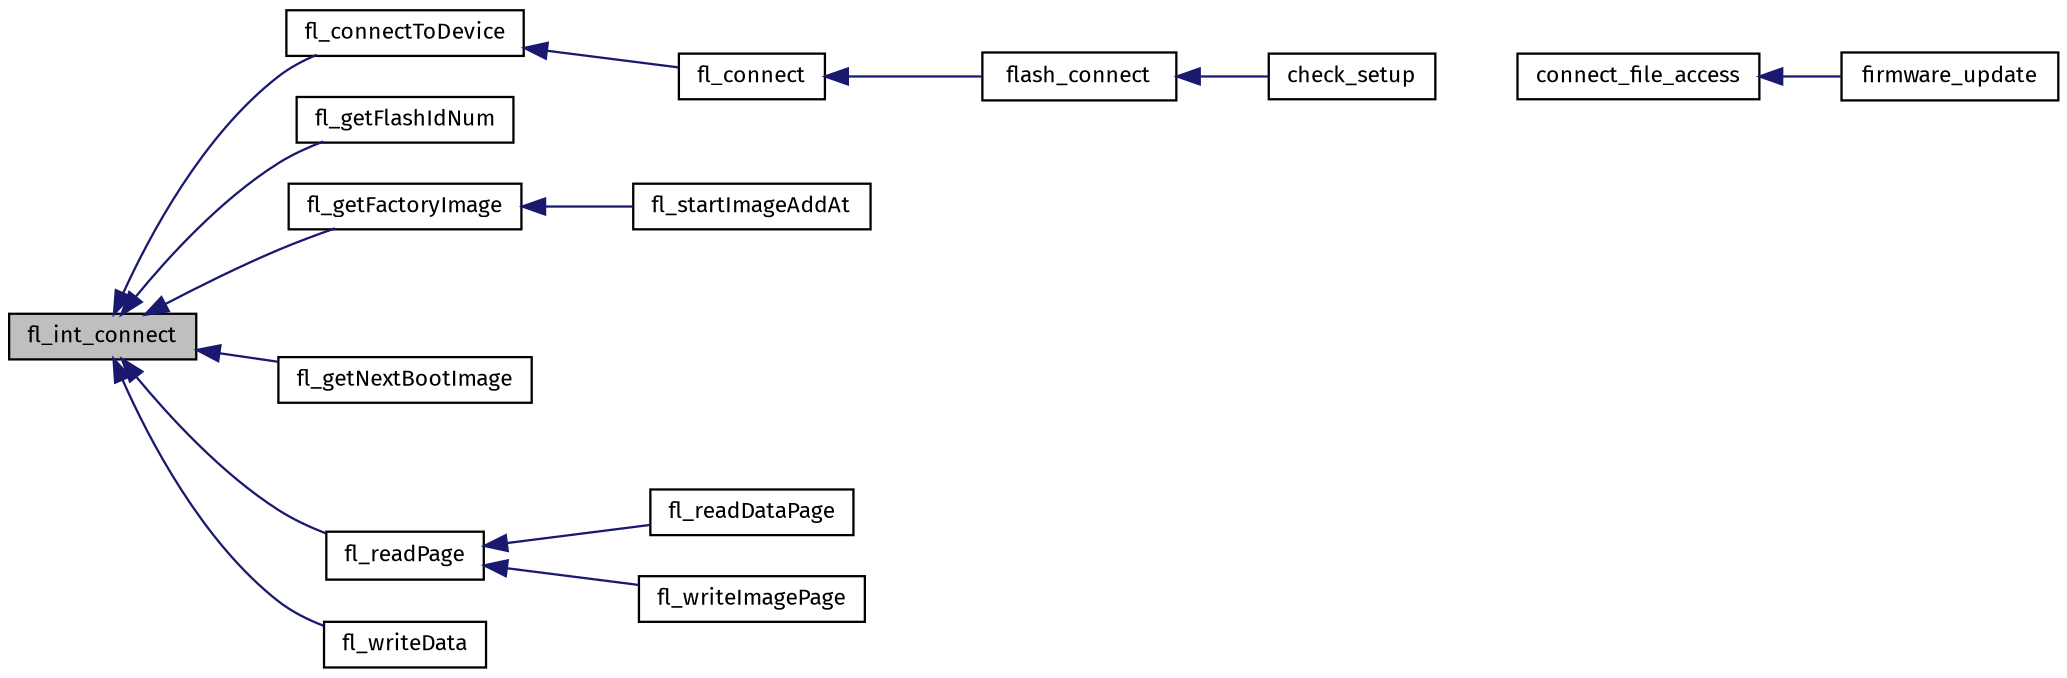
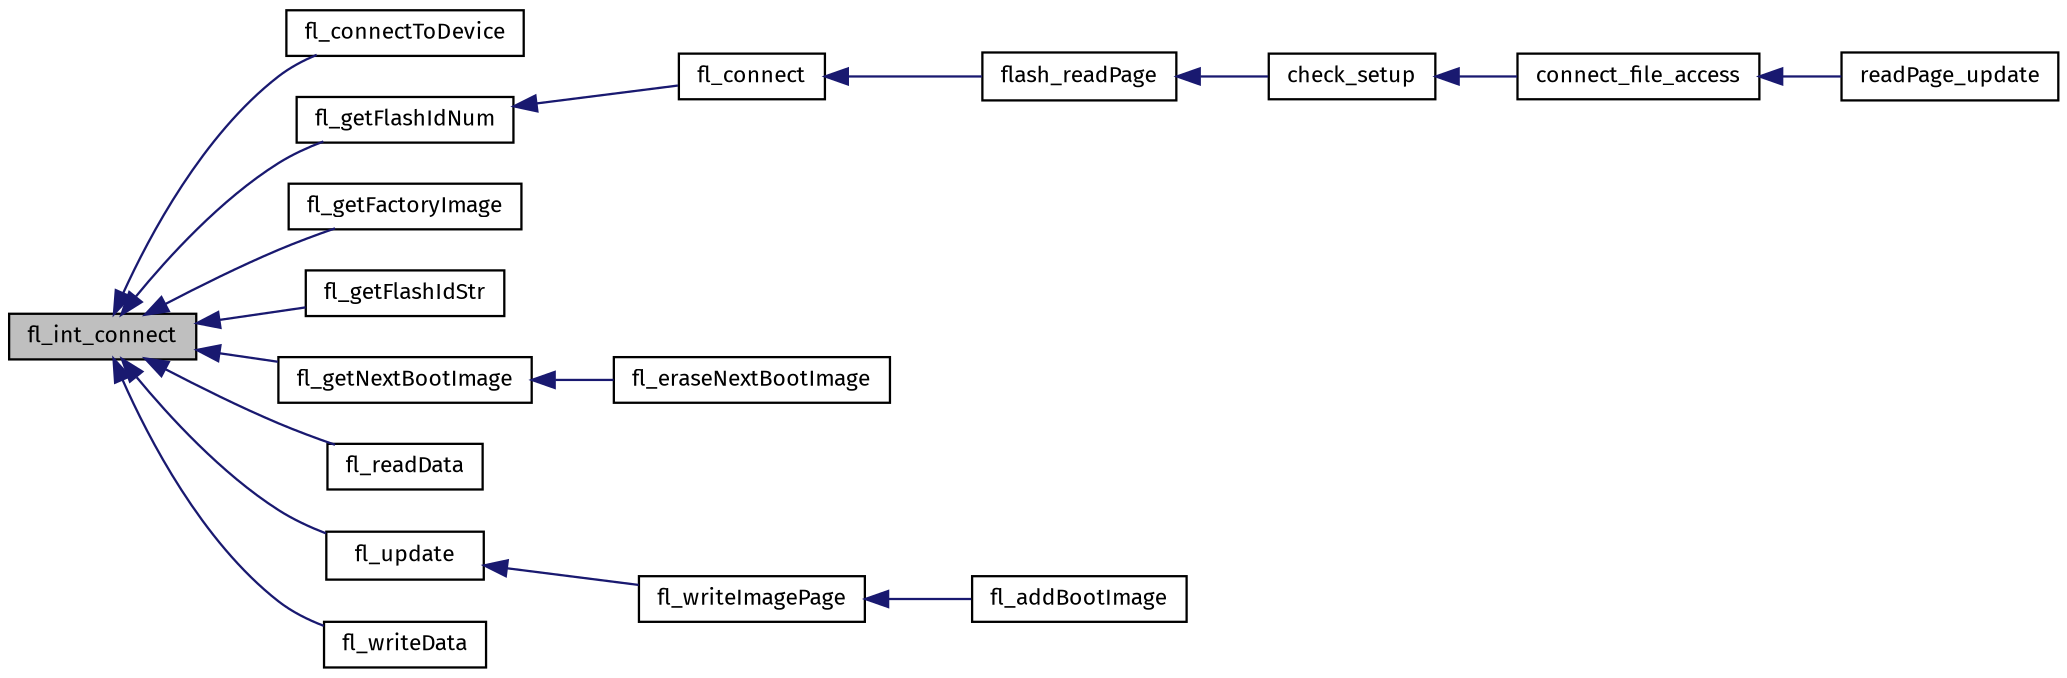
(613, 59) -> (607, 94)
(1079, 76) -> (1079, 76)
none -> (1488, 76)
(1950, 76) -> (1950, 76)
(752, 207) -> none
none -> (405, 293)
none -> (752, 380)
none -> (405, 467)
(752, 512) -> none
(405, 556) -> (405, 556)
none -> (1079, 599)
